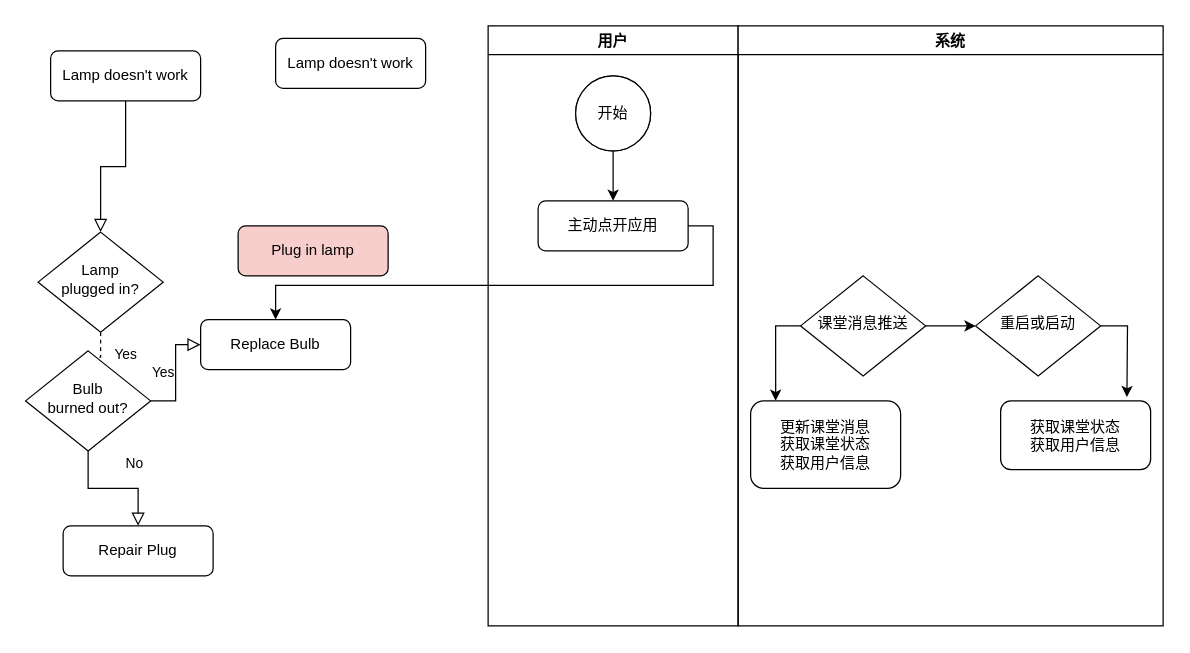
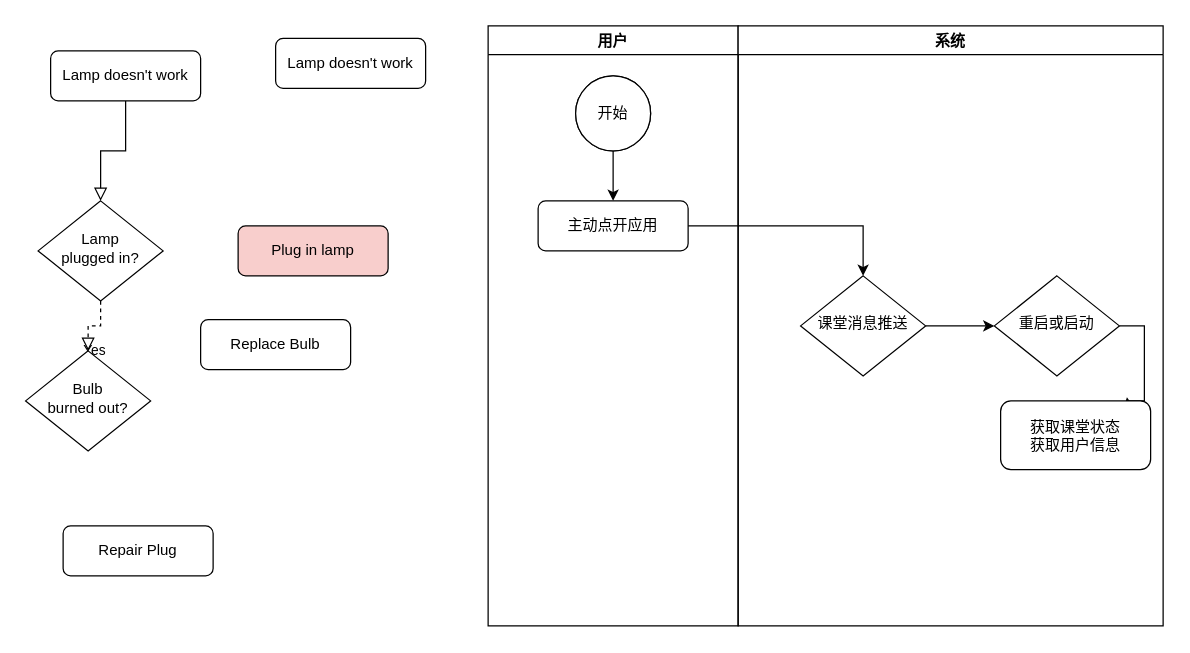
(101, 282) -> (101, 251)
(513, 285) -> (807, 226)
(1038, 326) -> (1057, 326)
(776, 347) -> none
(176, 380) -> none
(826, 444) -> none
(106, 488) -> none
